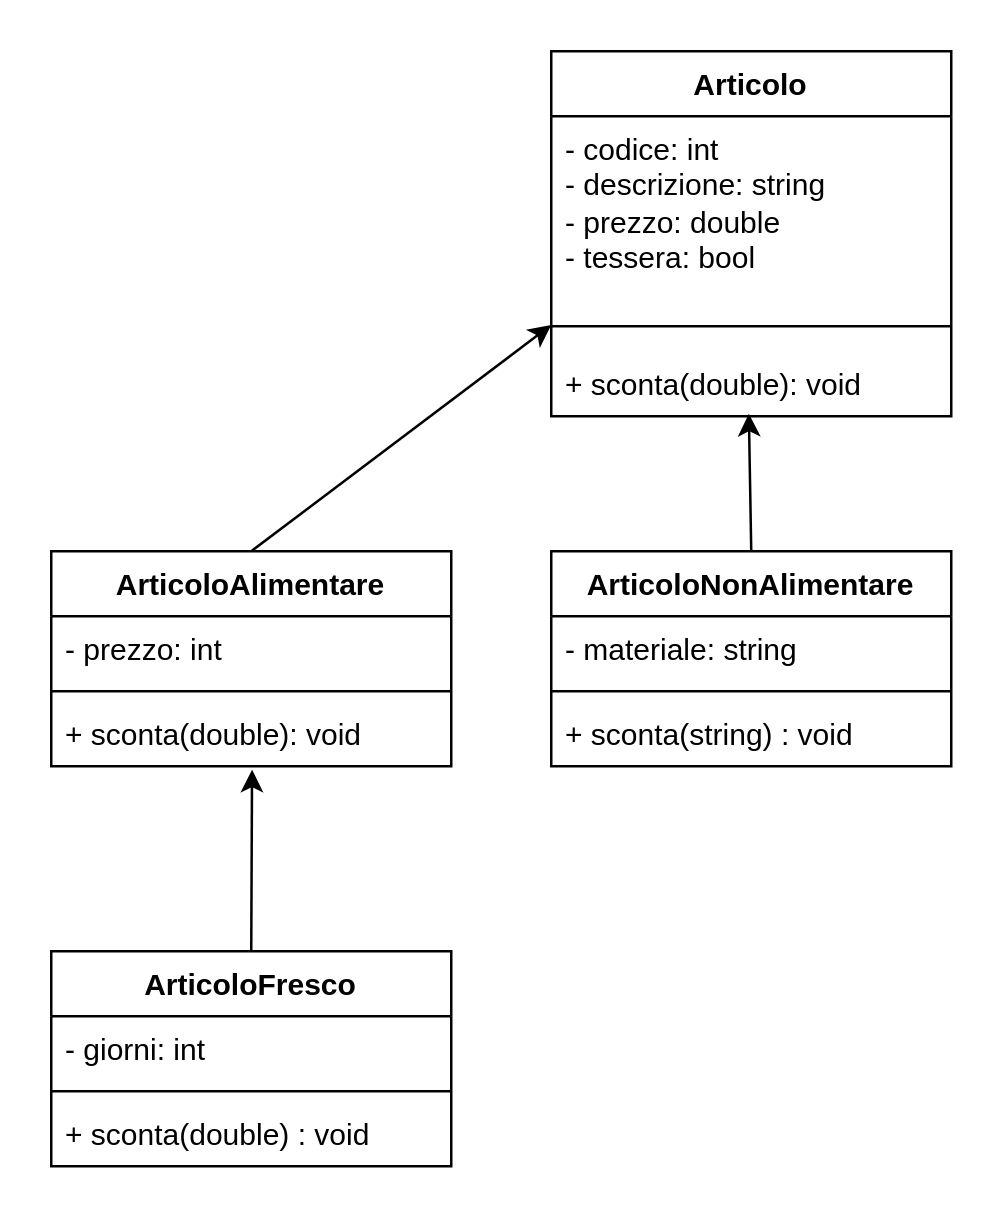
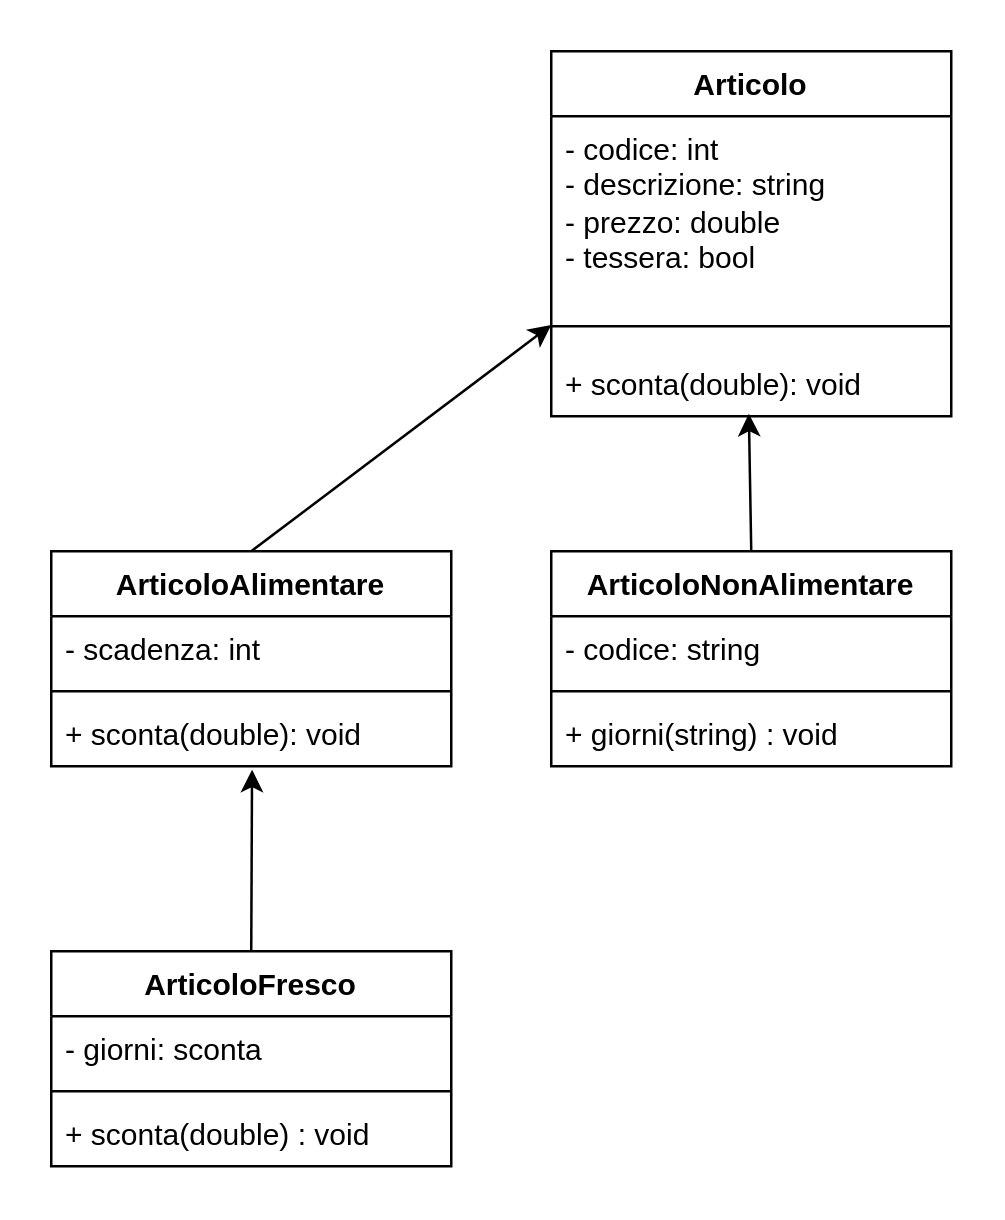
(160, 652) -> (177, 652)
(702, 652) -> (681, 652)
(736, 737) -> (728, 737)
(152, 1052) -> (181, 1052)
